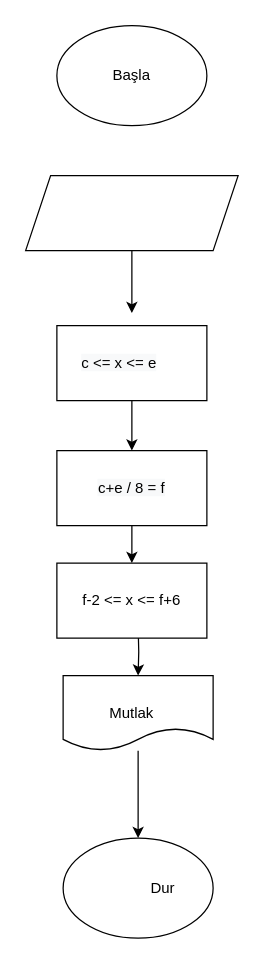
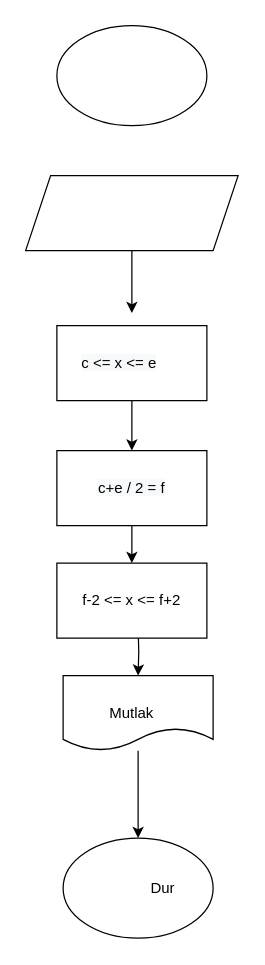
(132, 76) -> none
(132, 488) -> (132, 488)
(132, 601) -> (132, 601)
